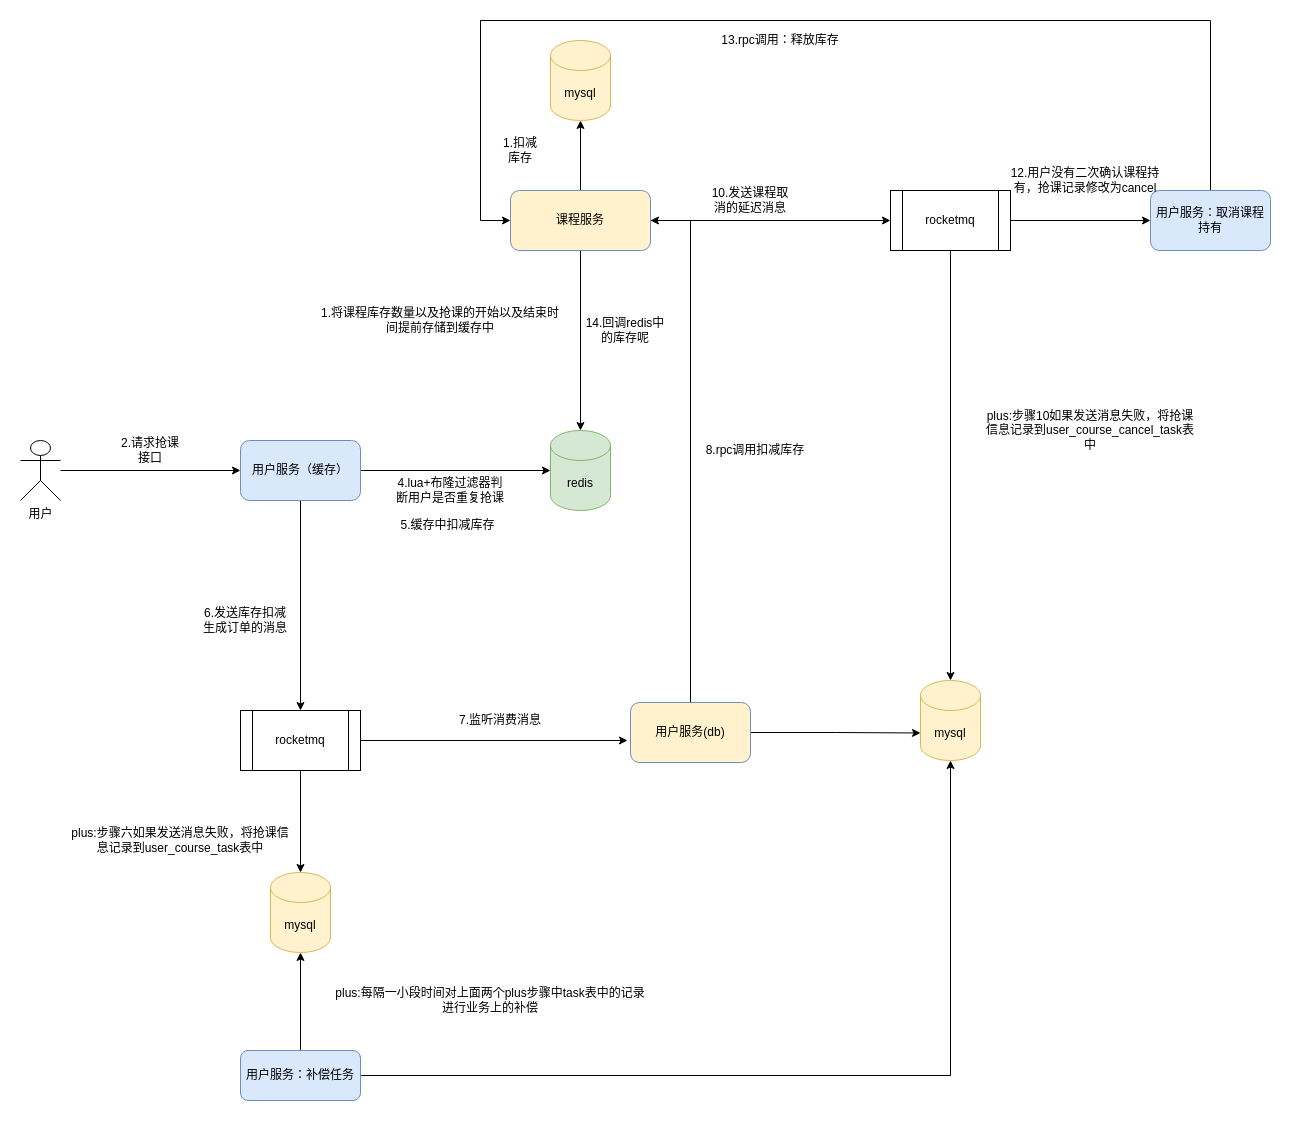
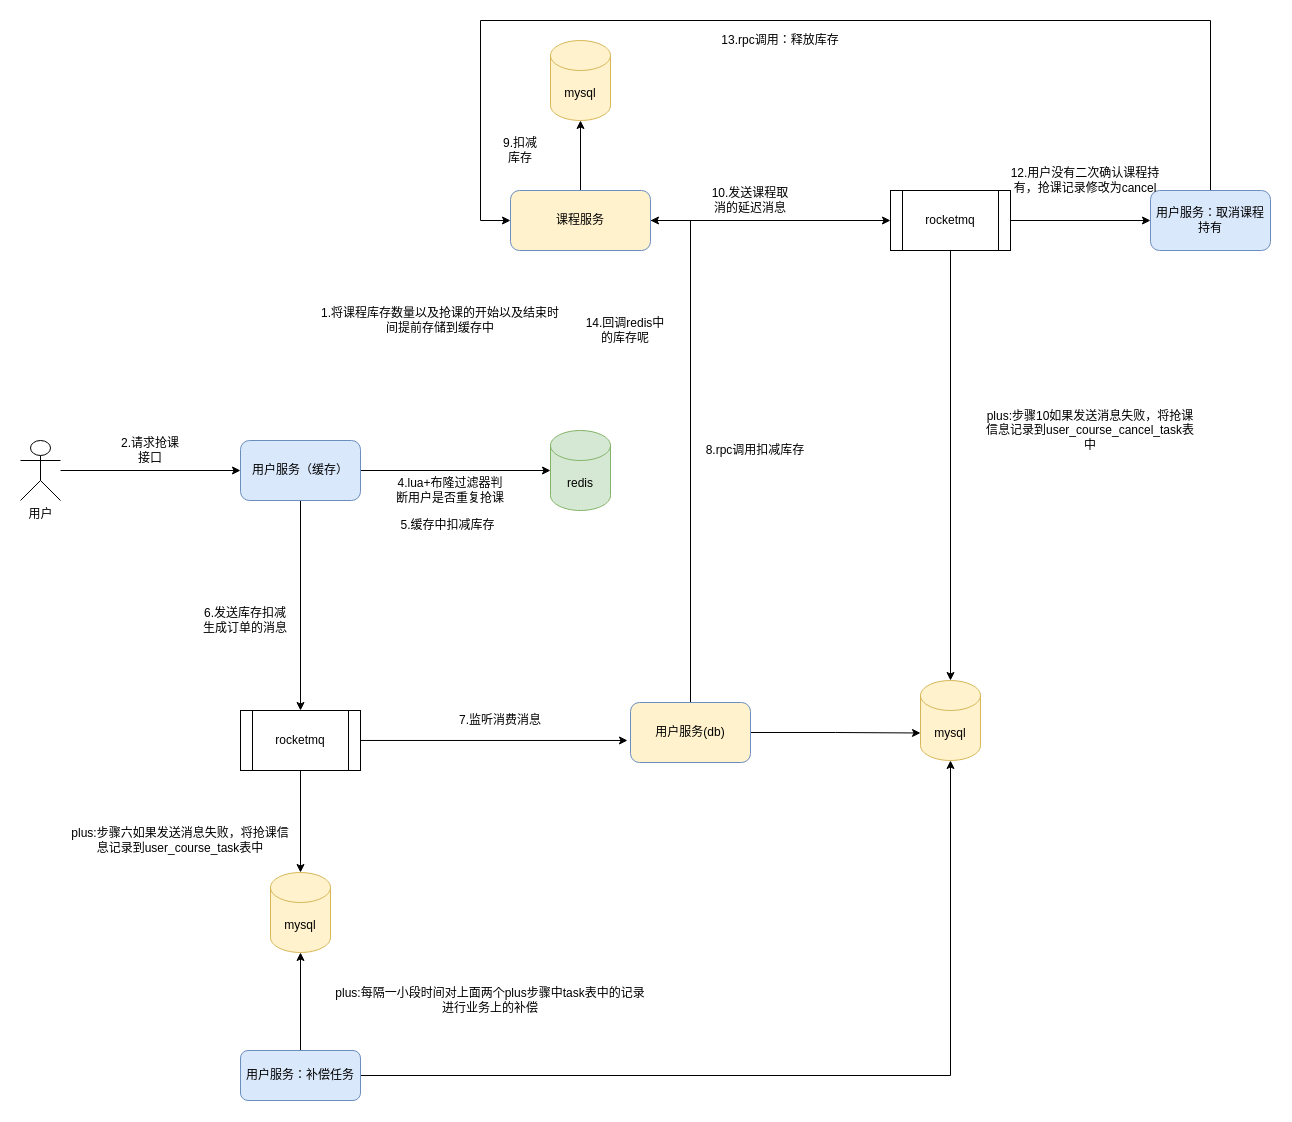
(521, 151) -> (521, 151)
(581, 337) -> none
